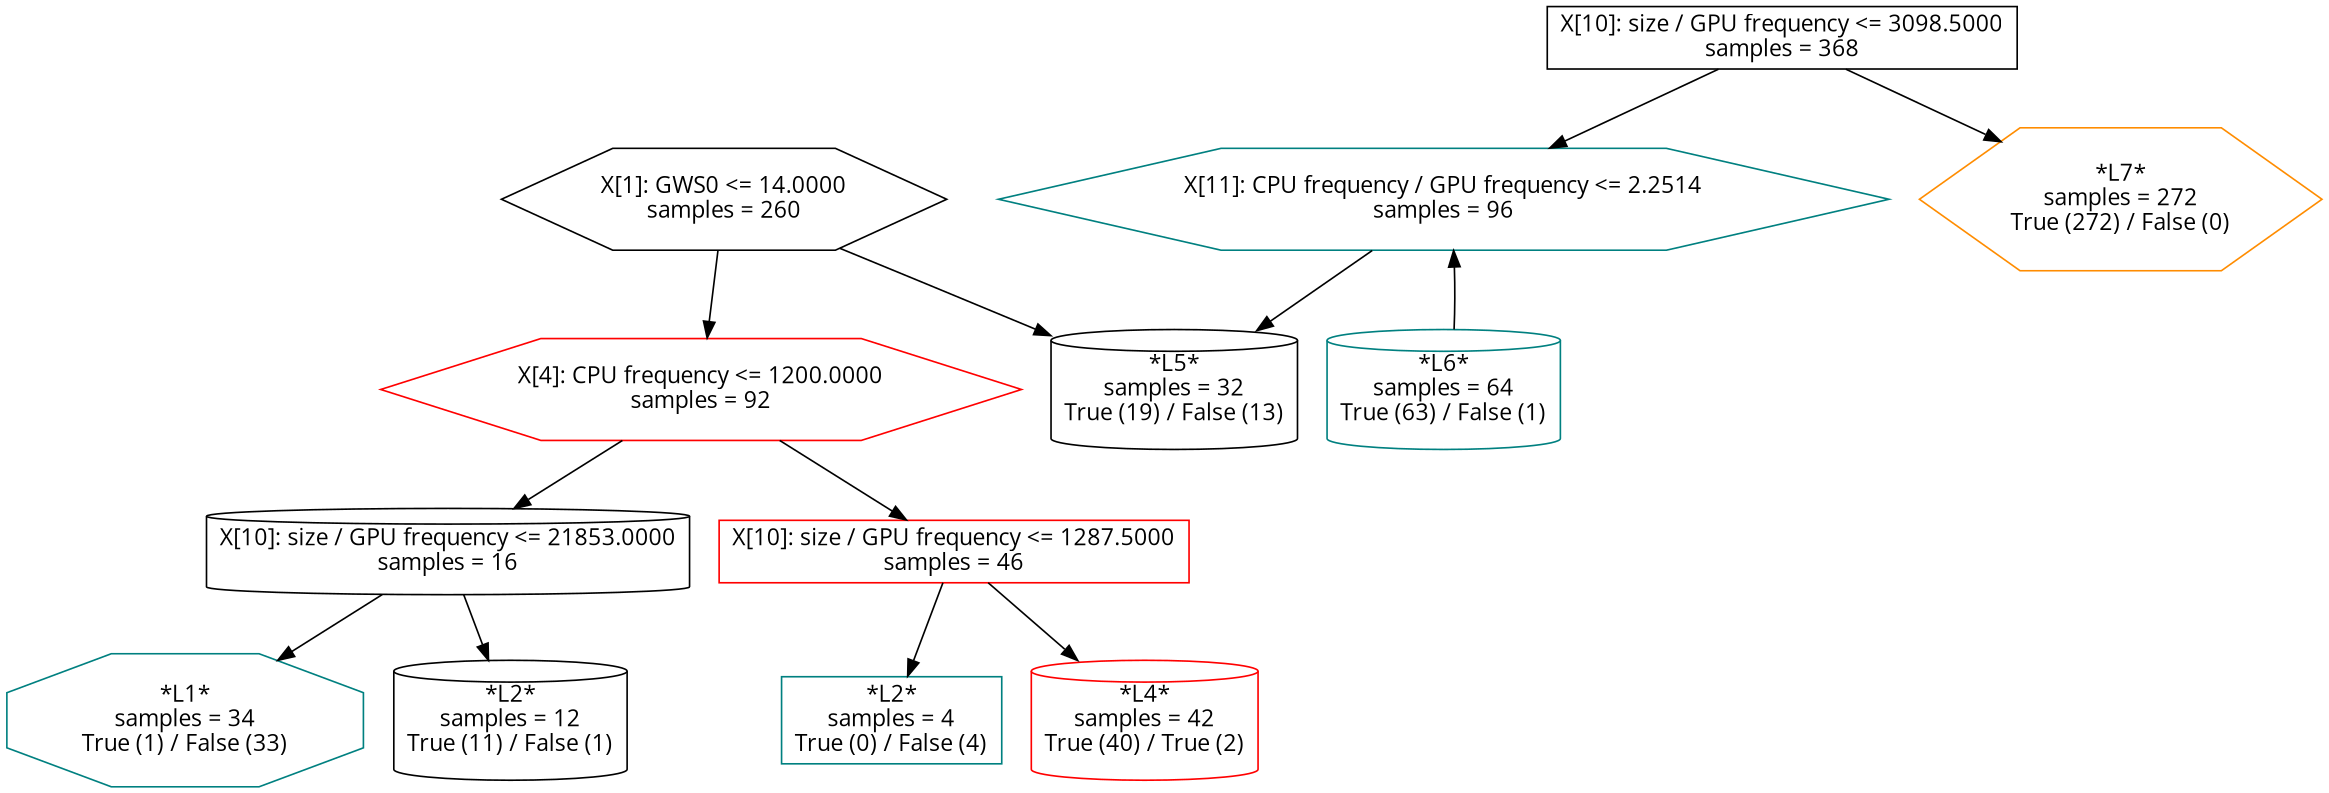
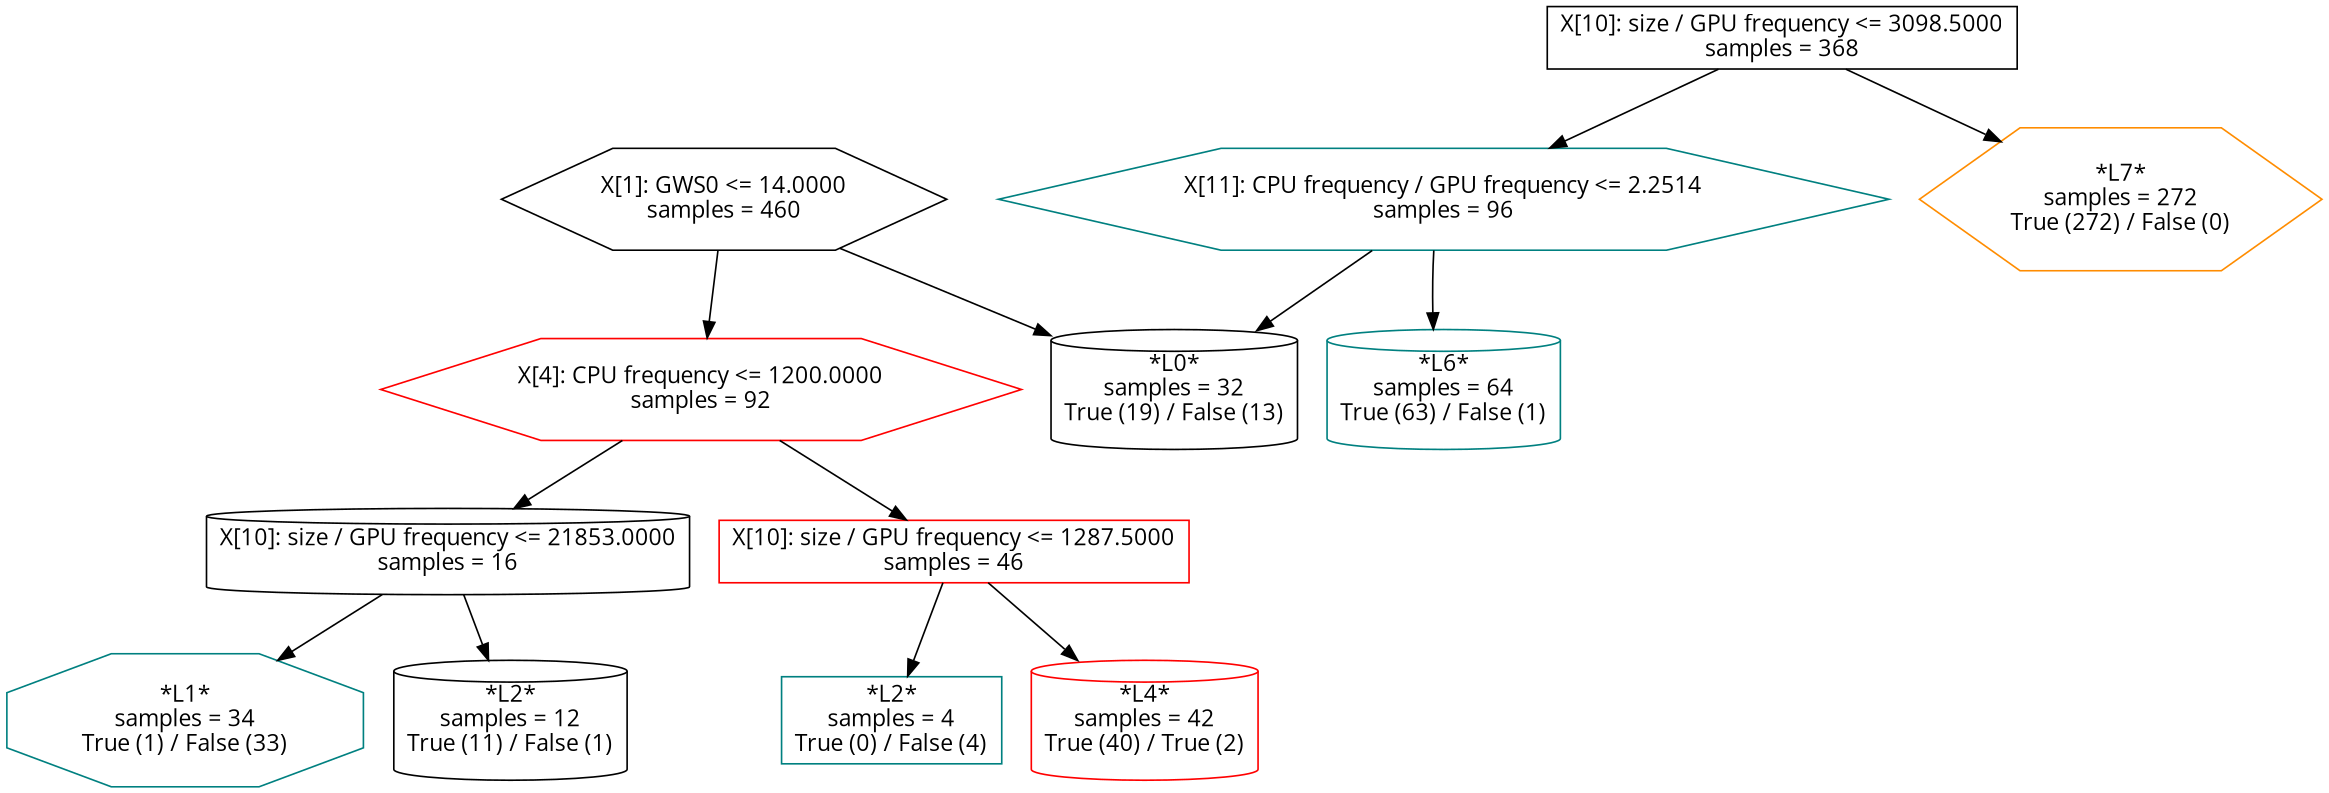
(724, 199) -> (724, 199)
(1455, 298) -> (1433, 282)
(1174, 389) -> (1174, 389)
